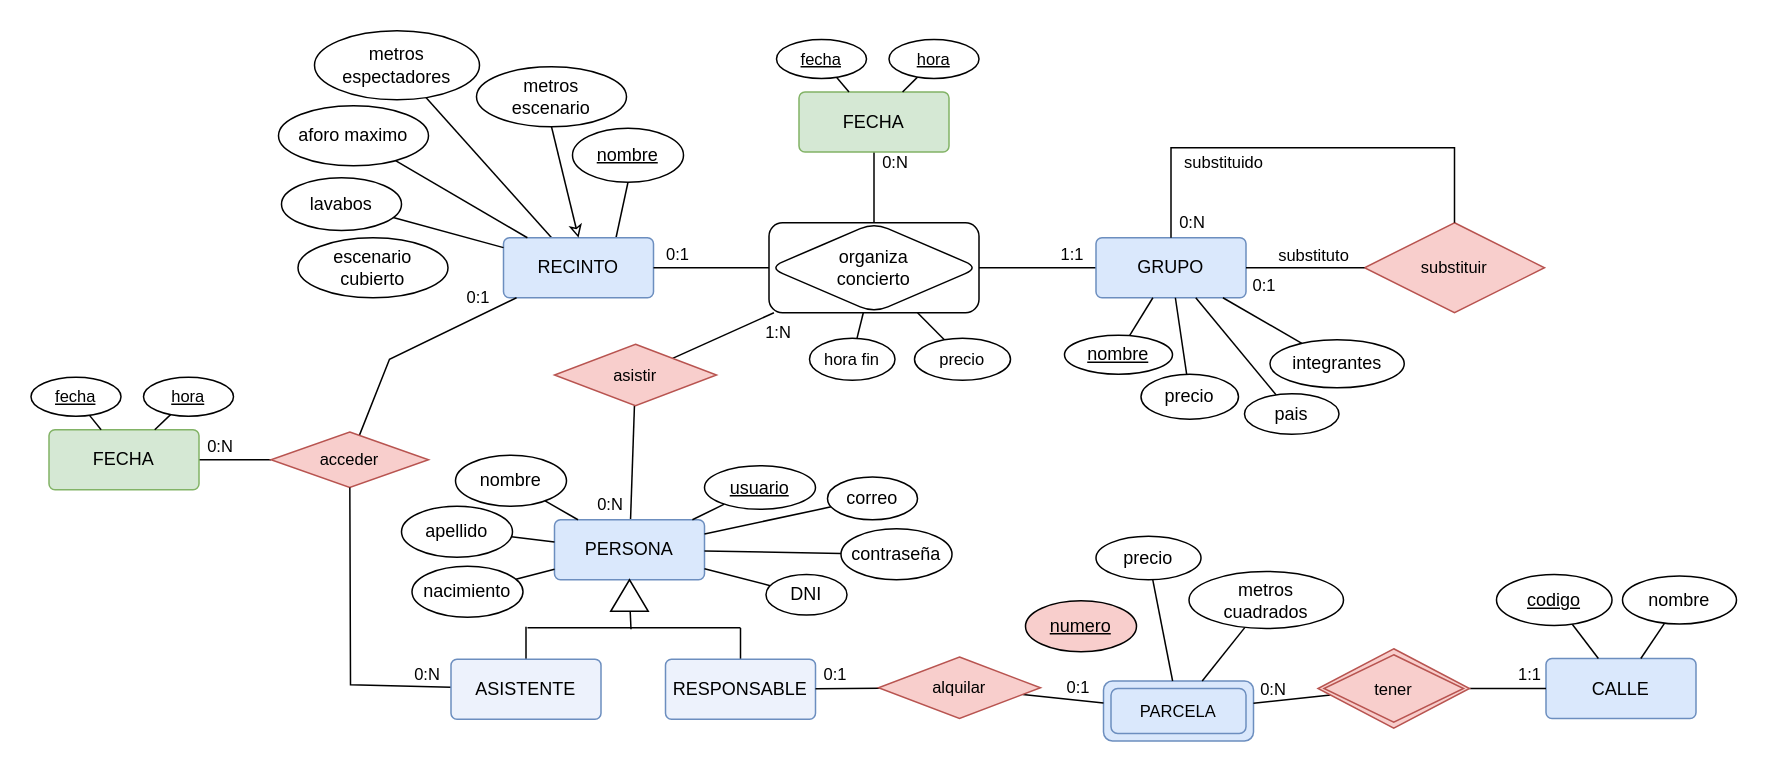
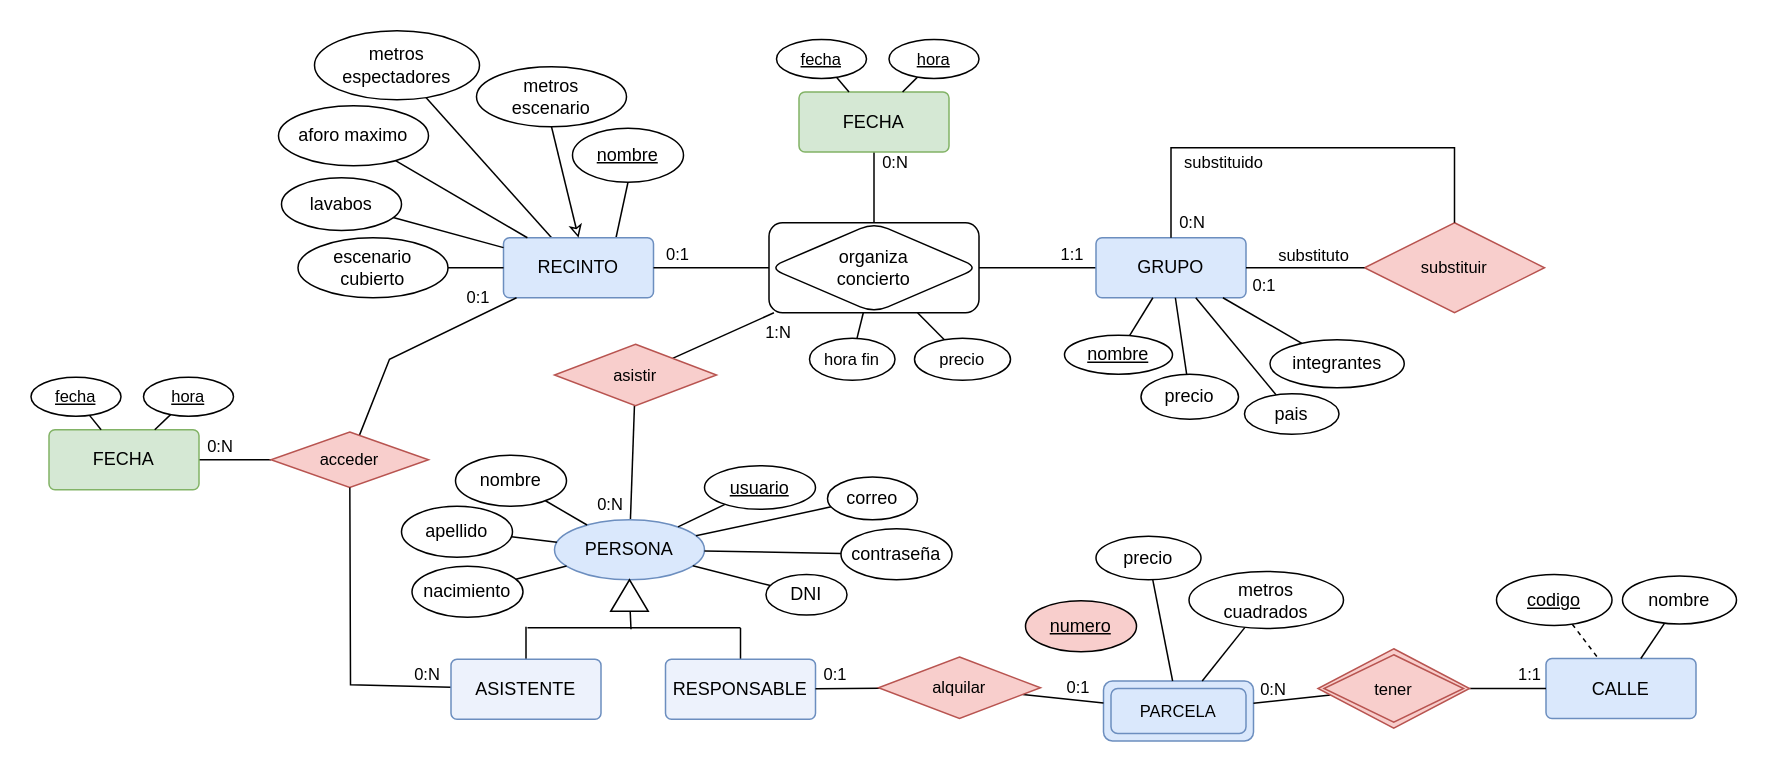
none -> (475, 268)
(629, 550) -> (629, 550)
(1585, 642) -> (1585, 642)
